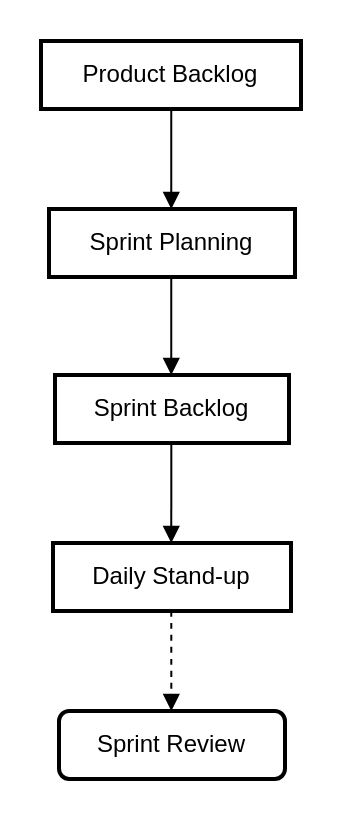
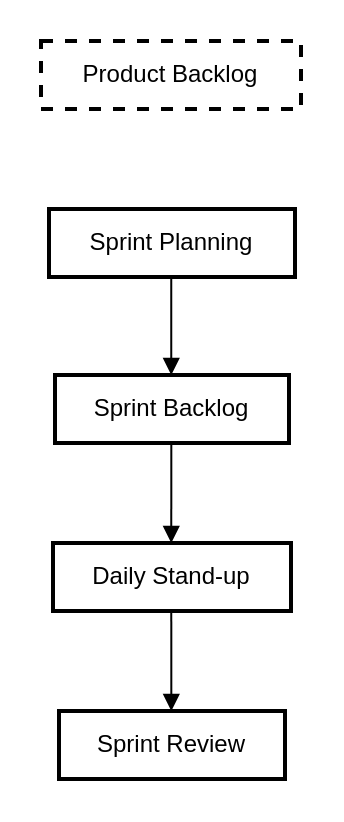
(171, 75) -> (171, 75)
(171, 151) -> none
(171, 655) -> (171, 655)
(172, 745) -> (172, 745)
